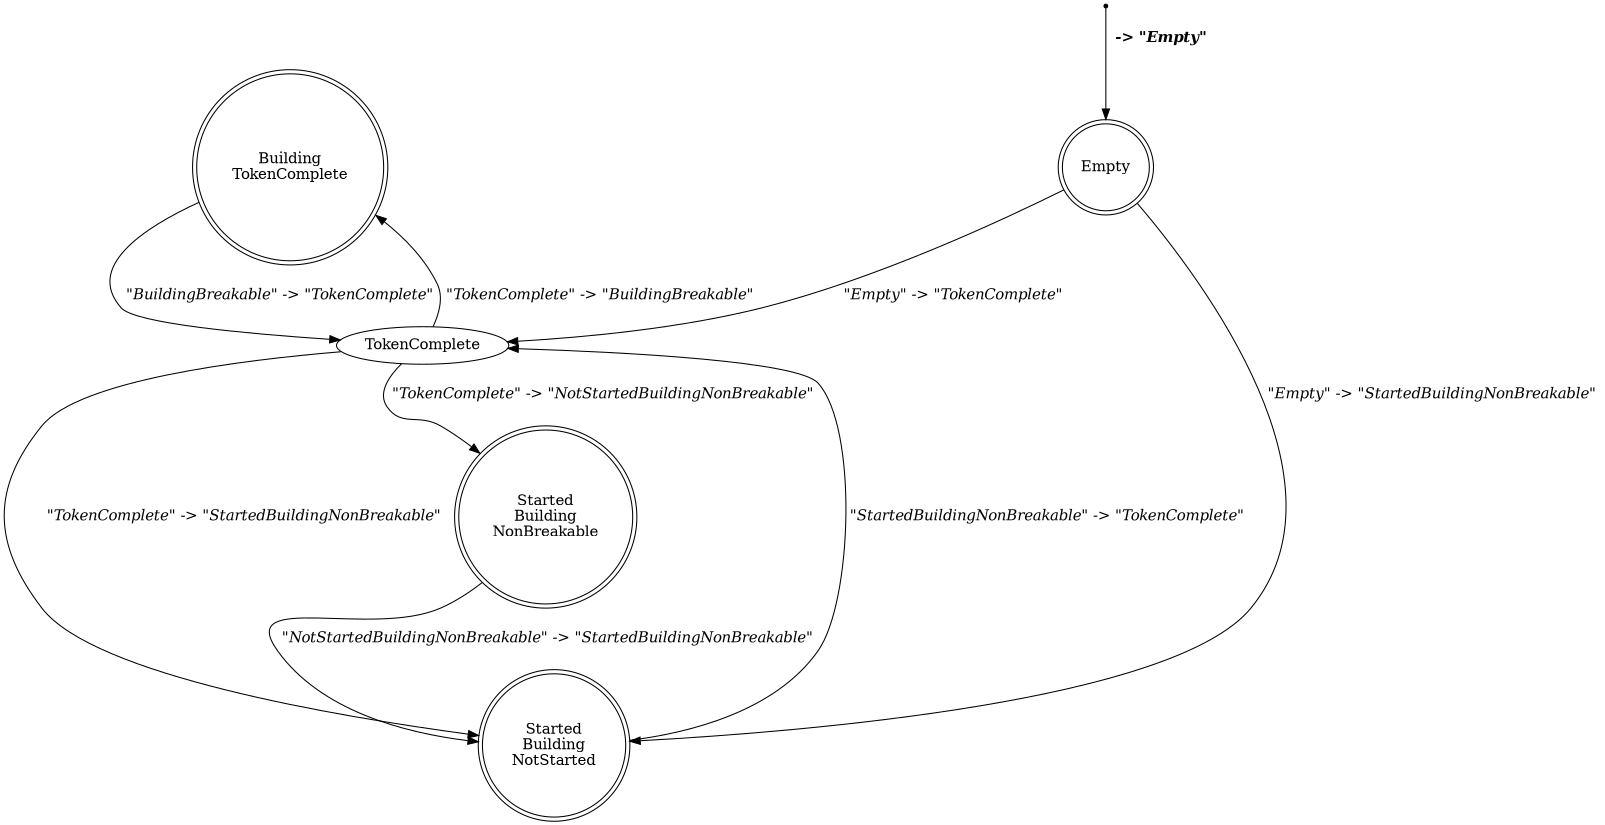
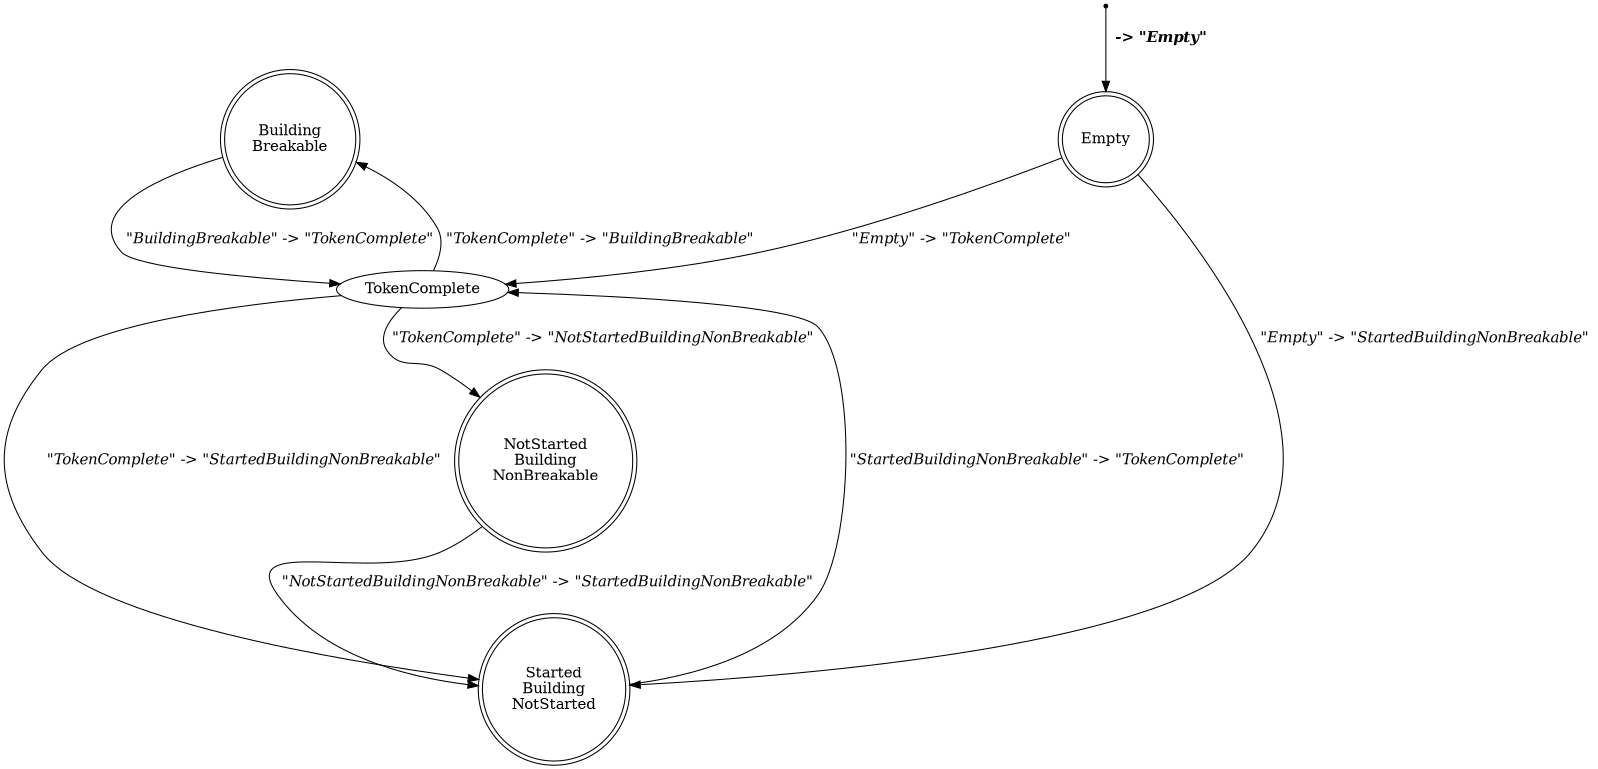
(290, 167) -> (290, 139)
(546, 517) -> (546, 461)
